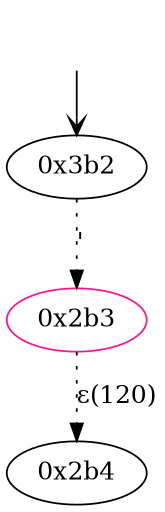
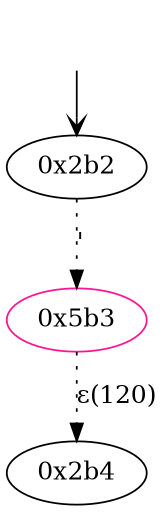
(77, 167) -> (77, 167)
(77, 320) -> (77, 320)
